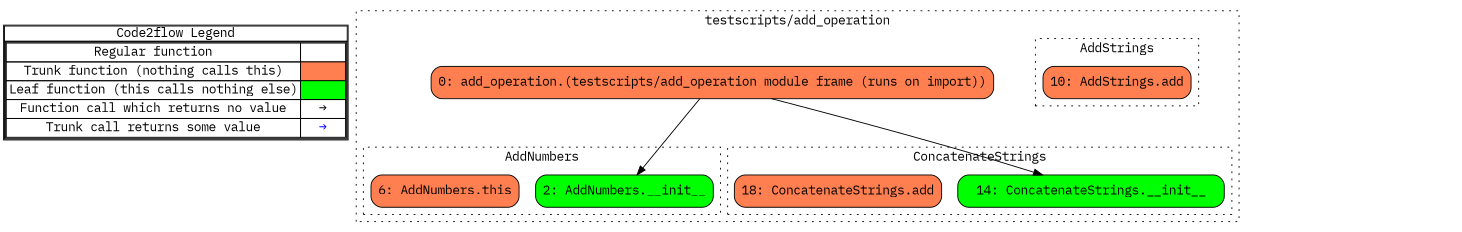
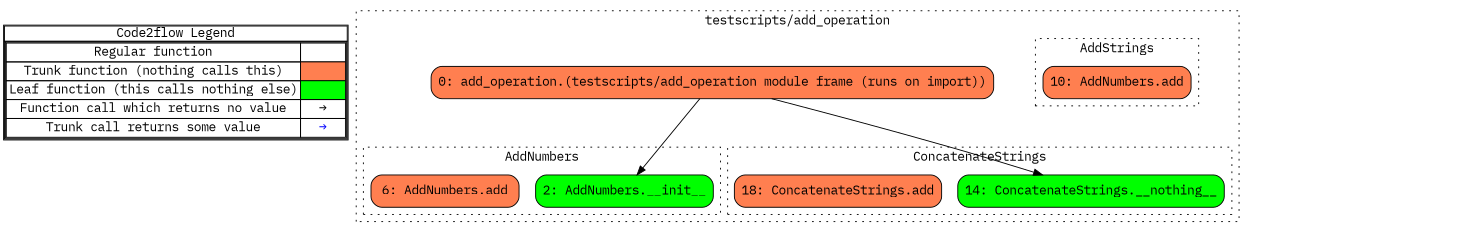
(1117, 83) -> (1117, 83)
(445, 191) -> (445, 191)
(1091, 191) -> (1091, 191)
